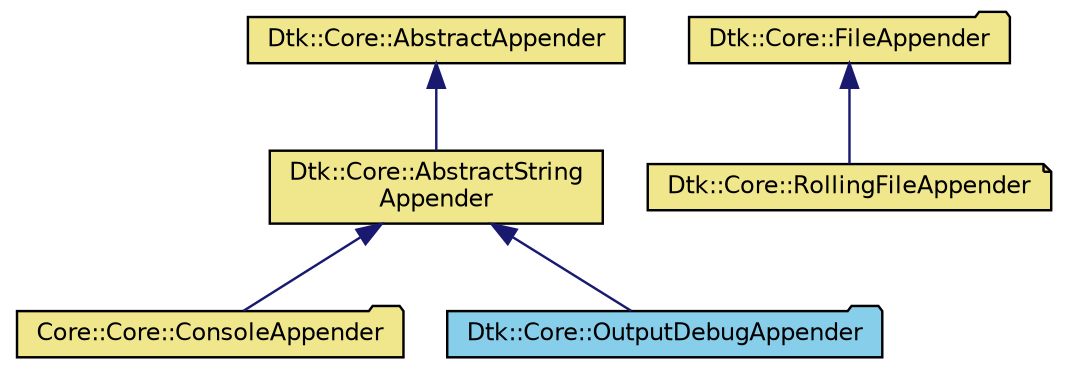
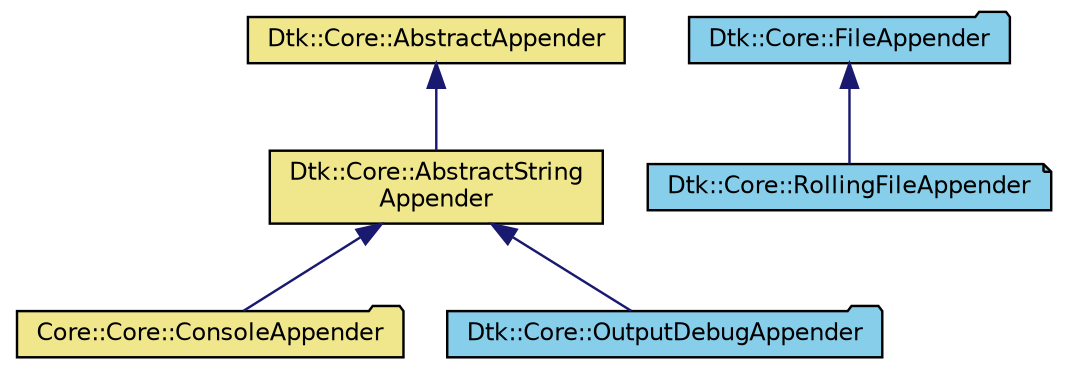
(849, 40) -> (849, 40)
(849, 187) -> (849, 187)
